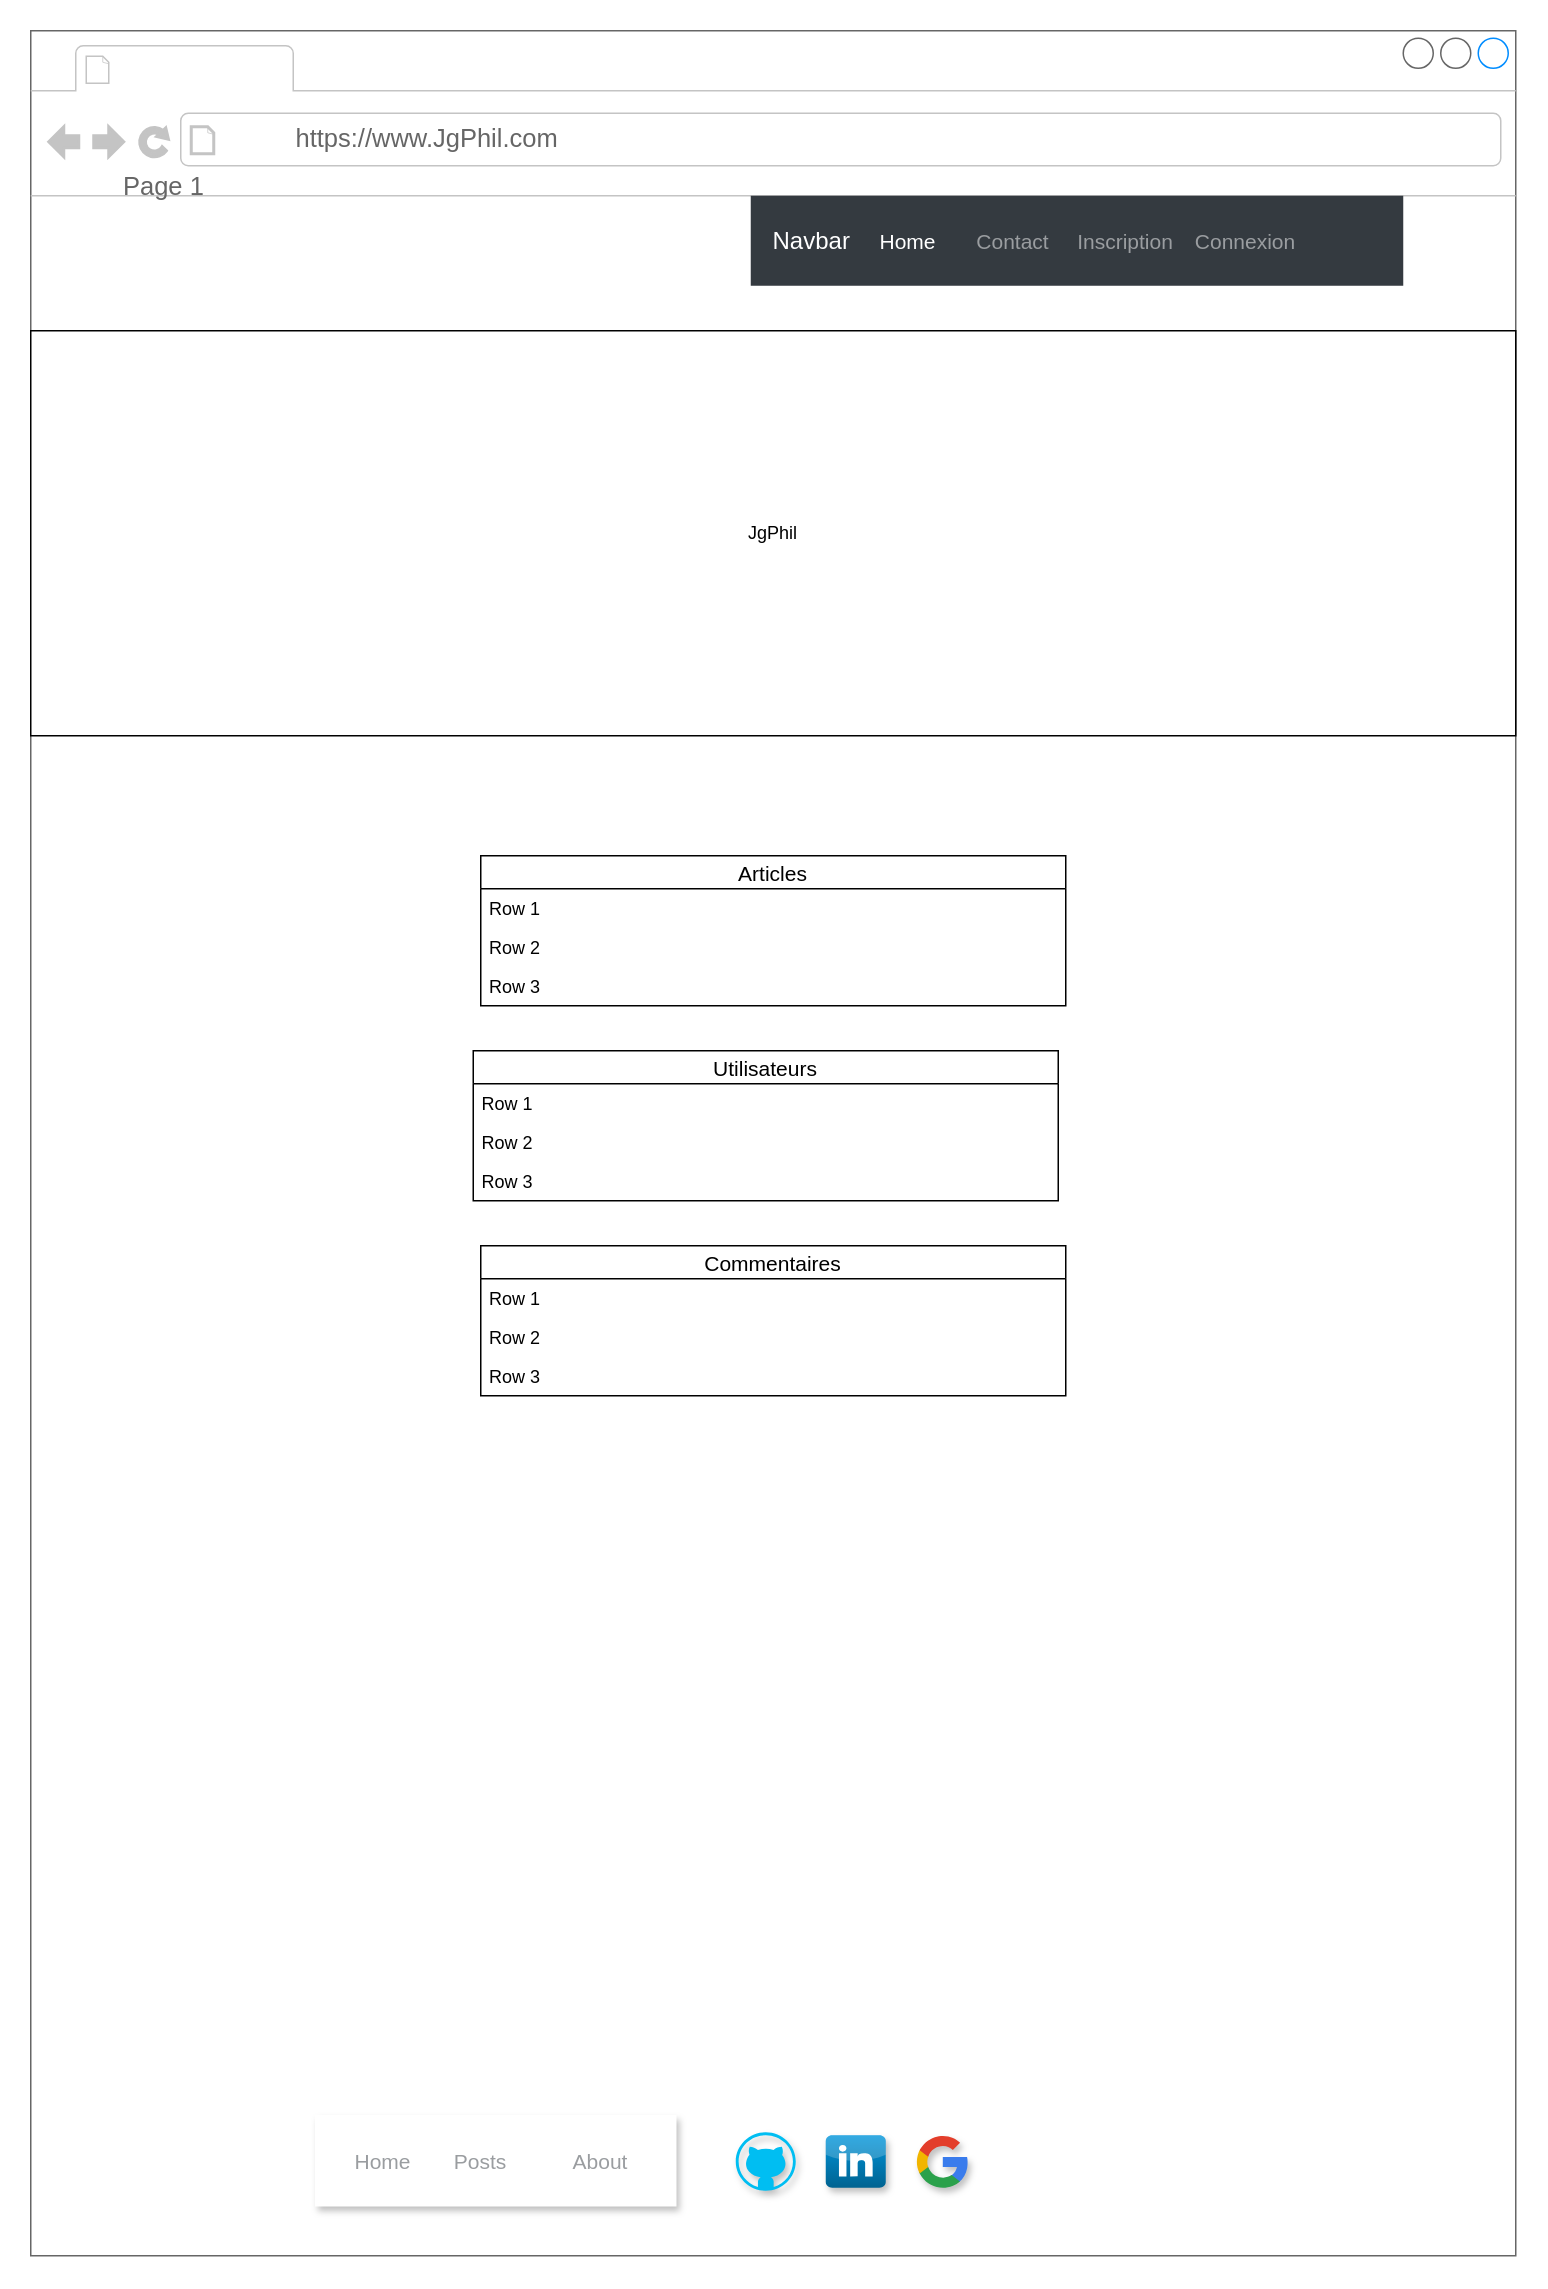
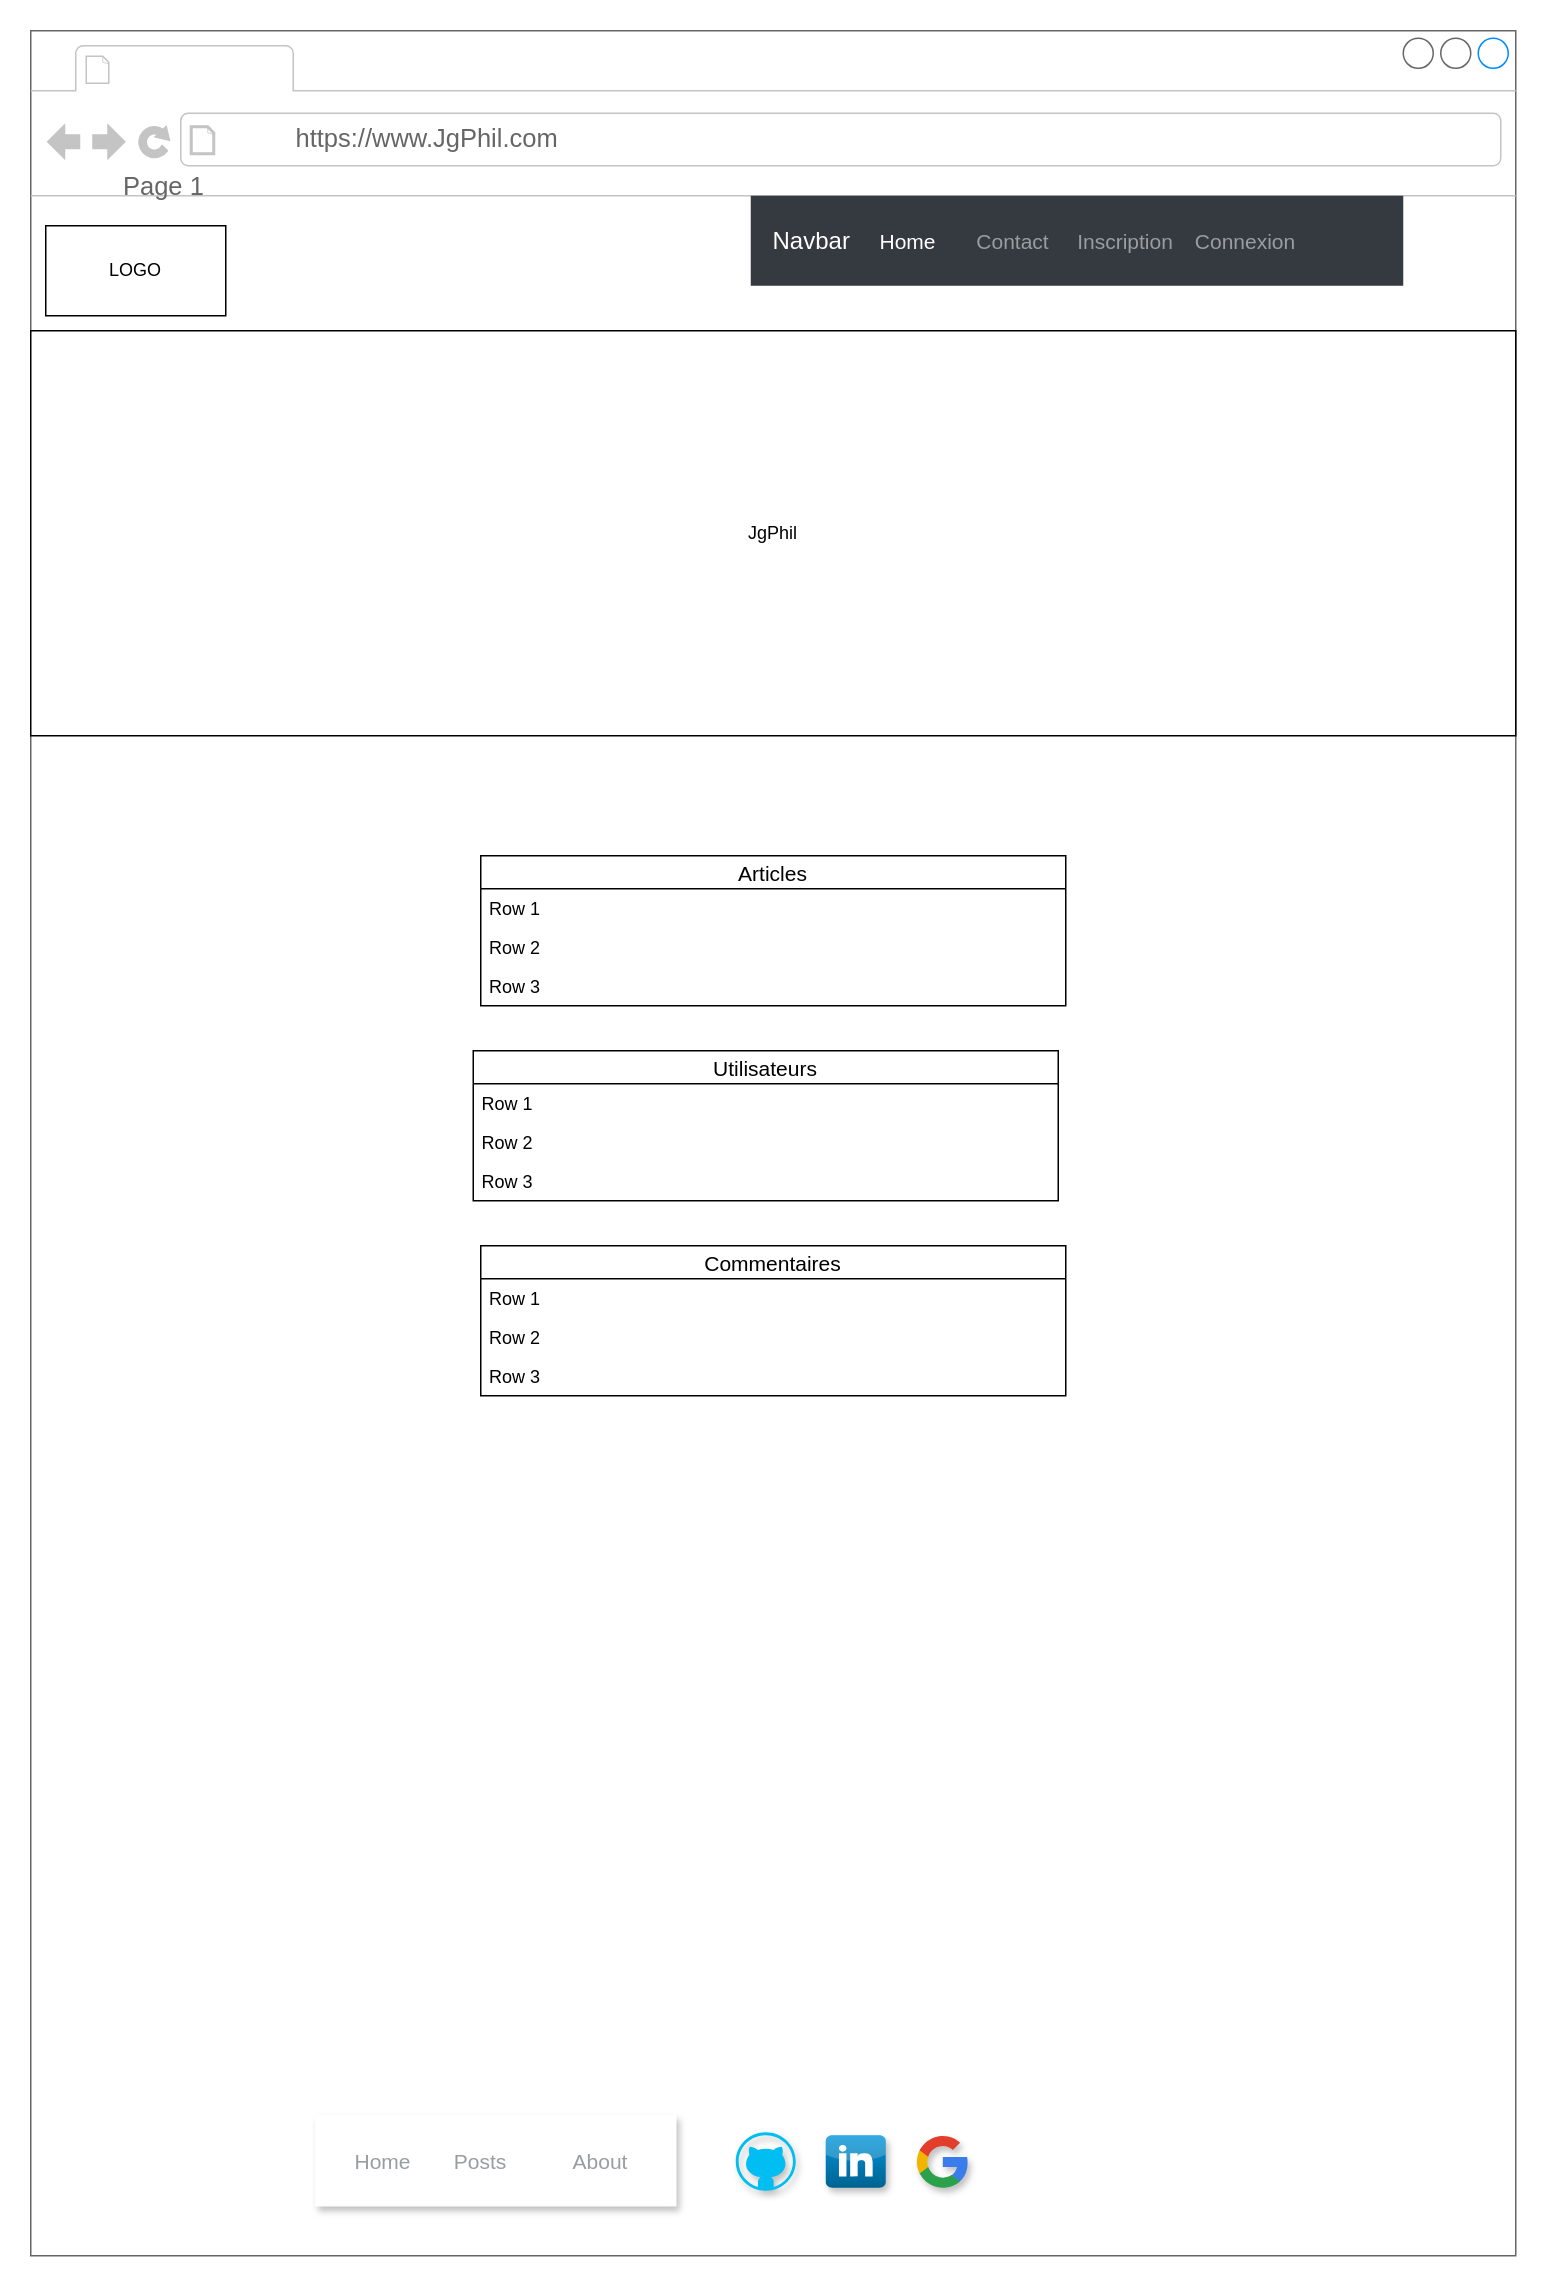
none -> (136, 271)
